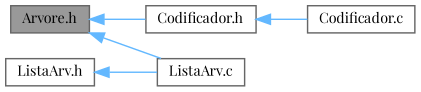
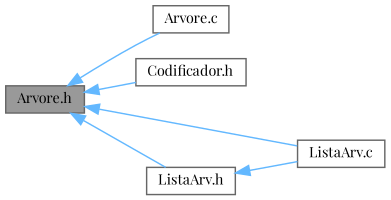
none -> (191, 19)
(361, 19) -> none
none -> (125, 144)
